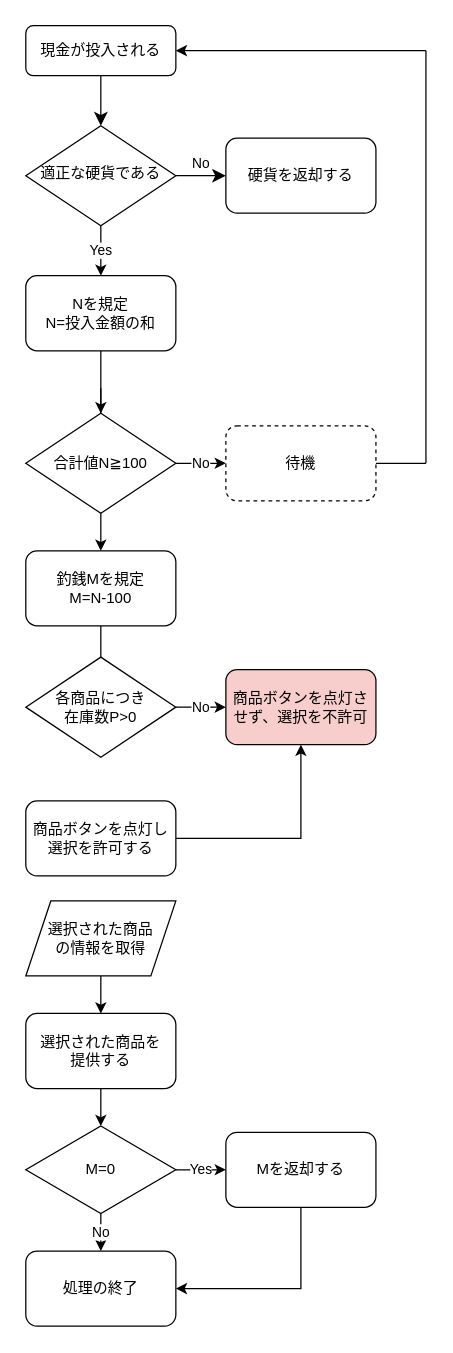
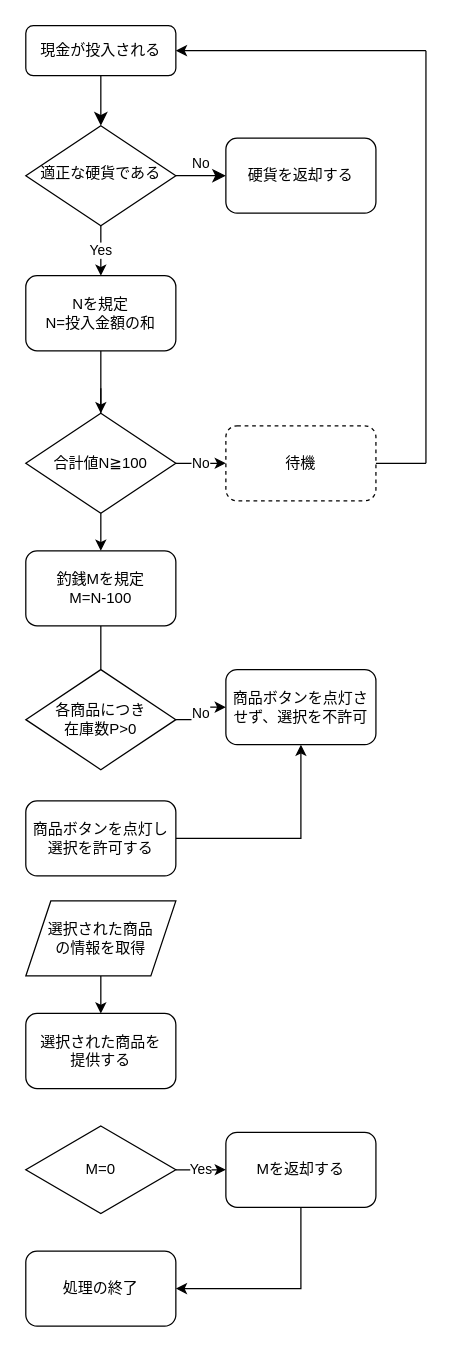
(101, 707) -> (101, 719)
(301, 707) -> (301, 707)
(101, 1111) -> none
(101, 1236) -> none
